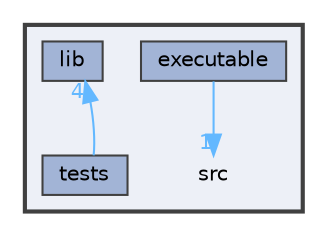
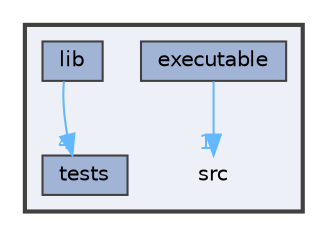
(94, 128) -> (64, 108)
